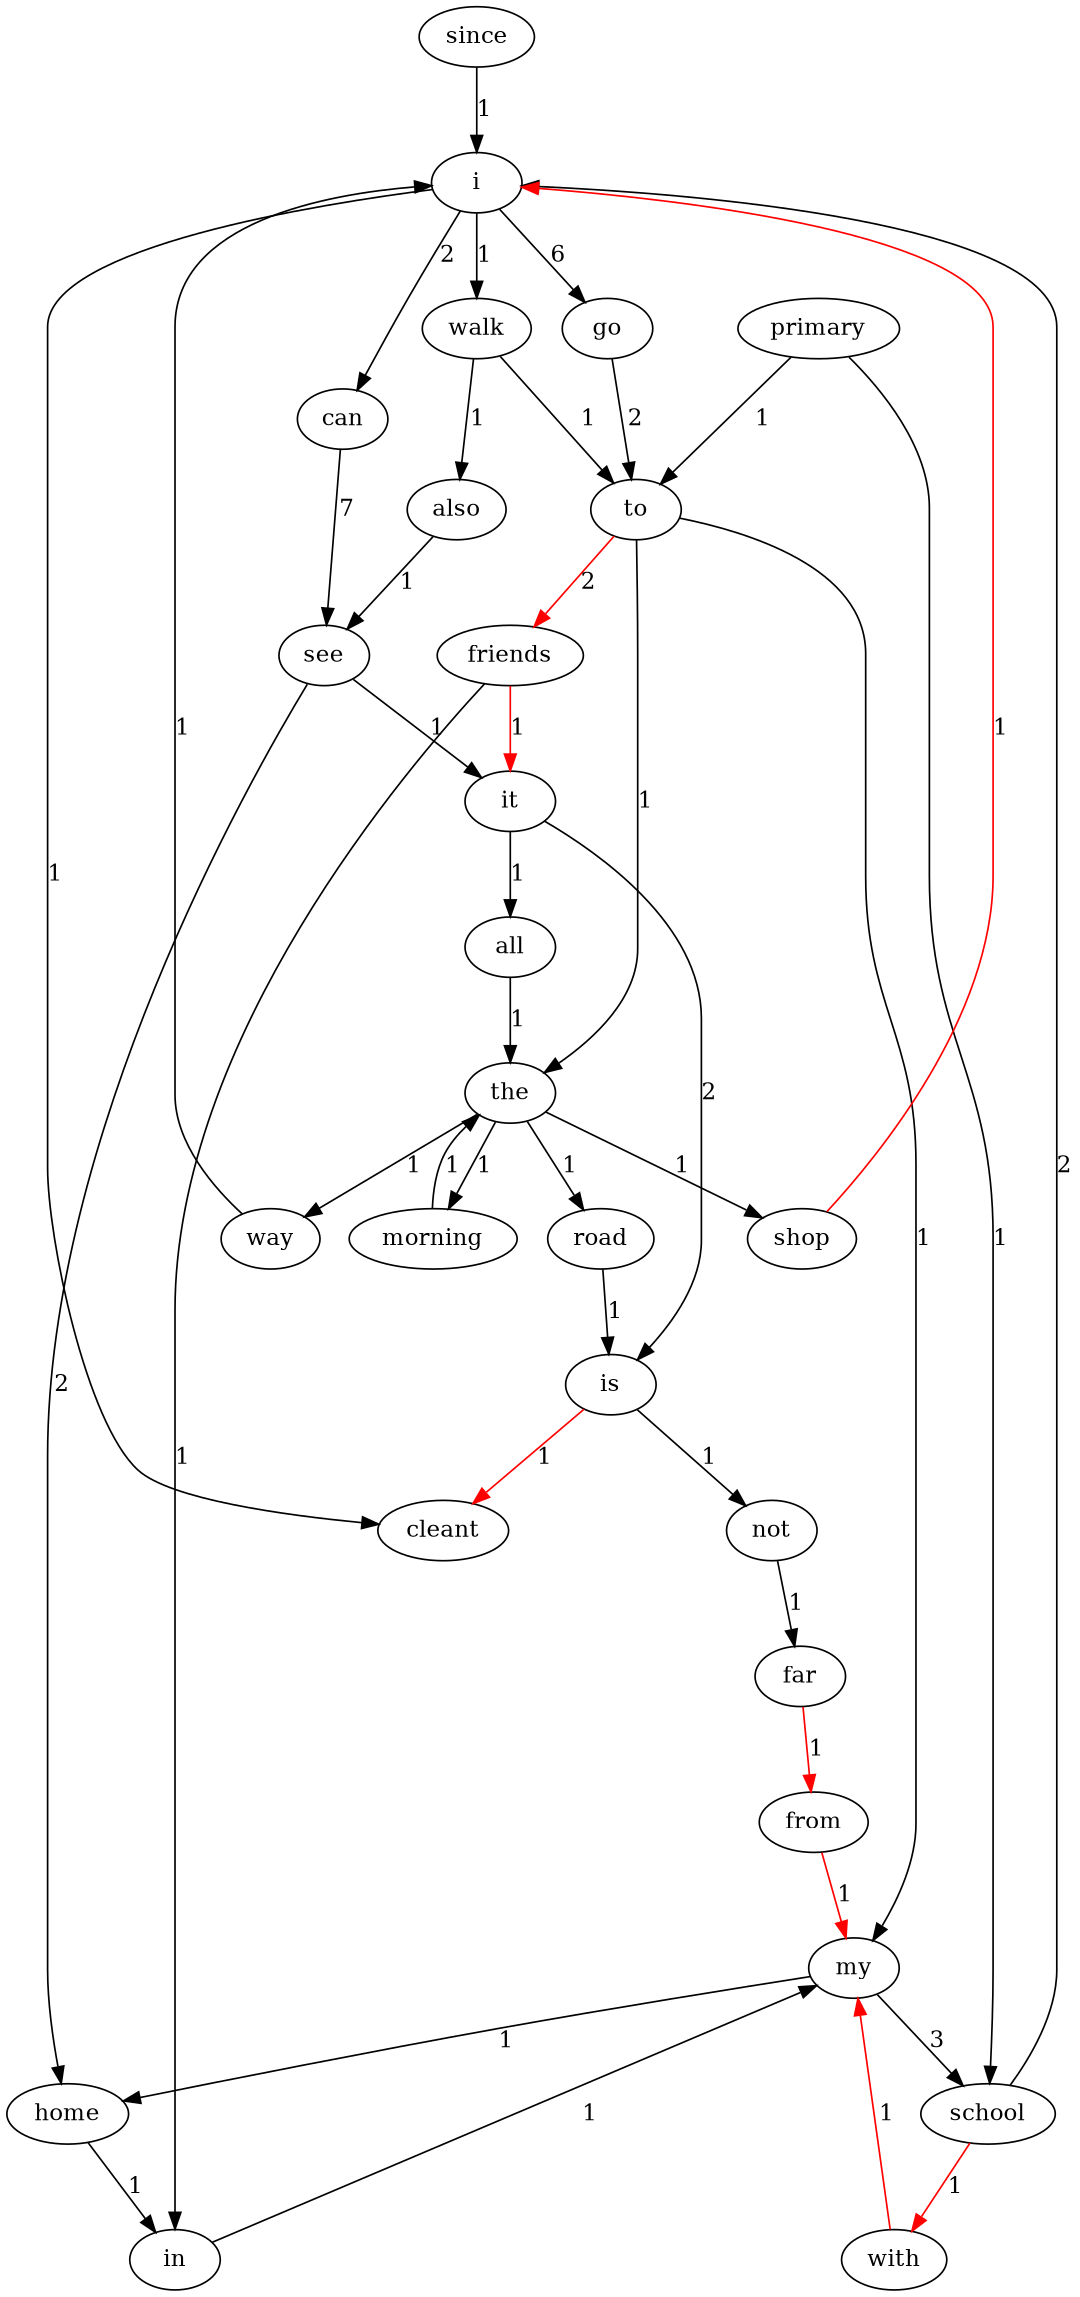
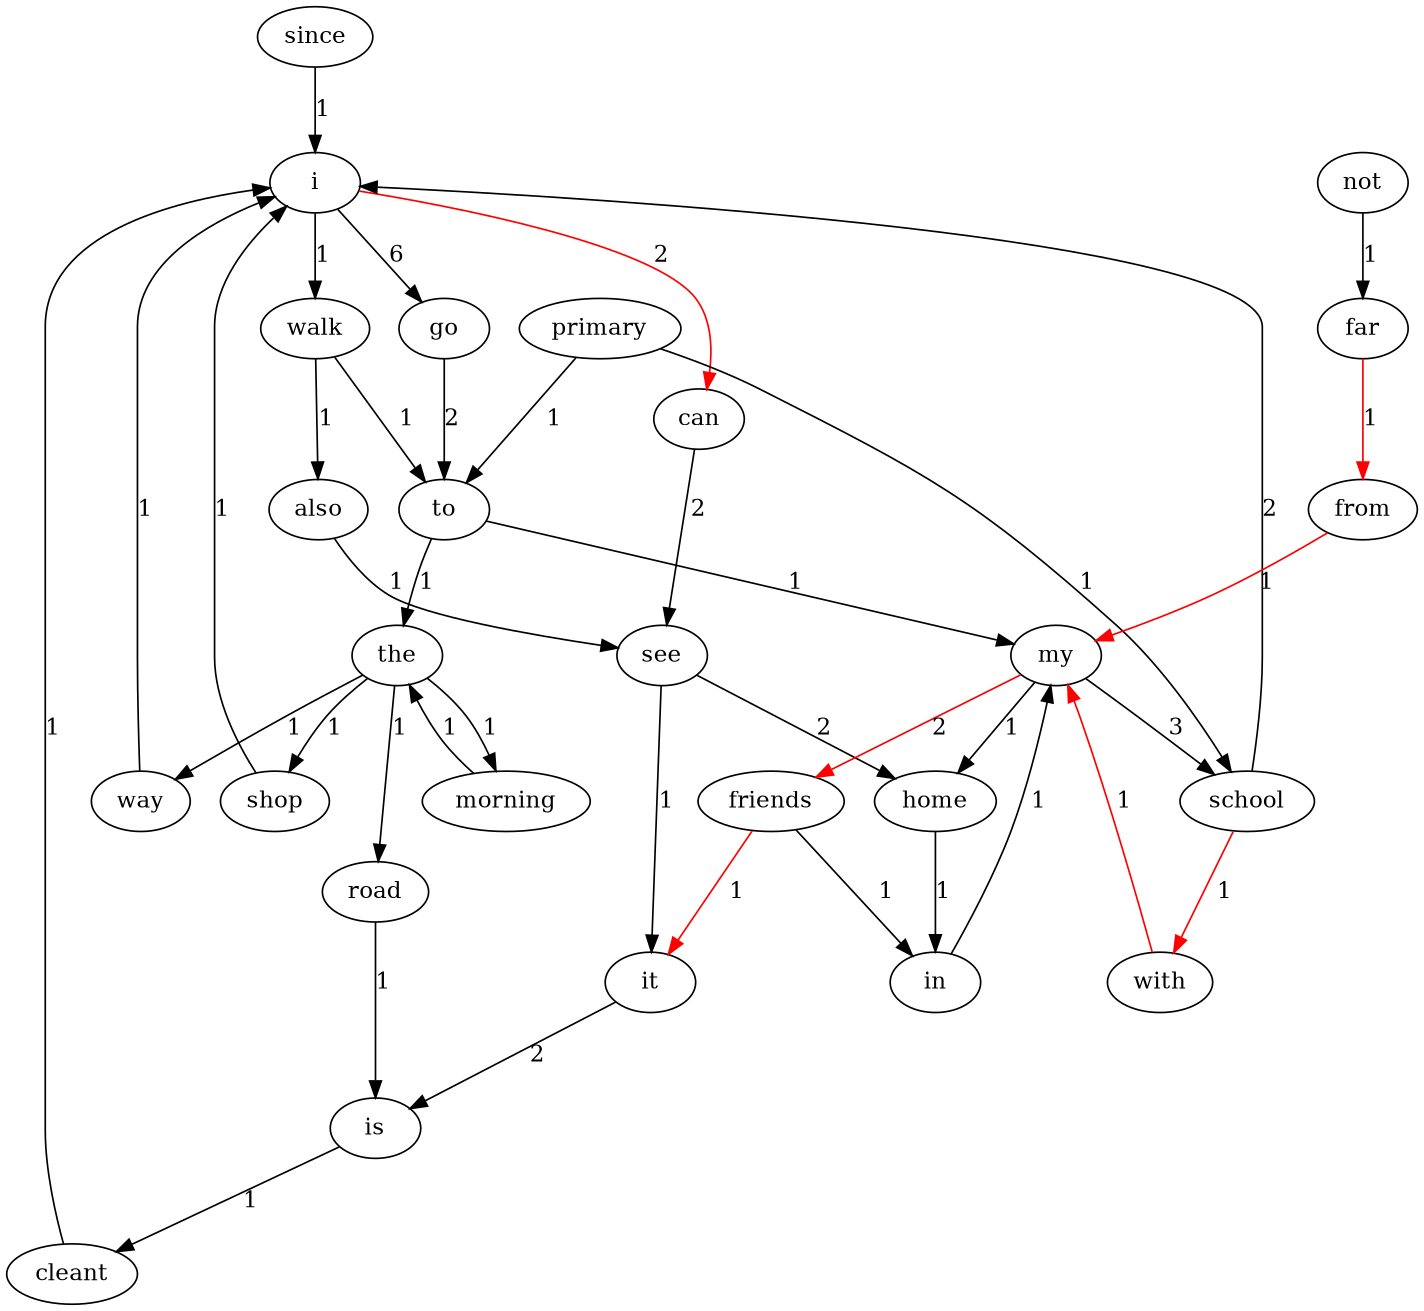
(411, 292) -> (571, 238)
(348, 510) -> (699, 510)
(993, 546) -> (215, 491)
(580, 575) -> (926, 722)
(48, 812) -> (45, 651)
(510, 947) -> none
(535, 1451) -> (236, 1195)
(685, 1452) -> none
